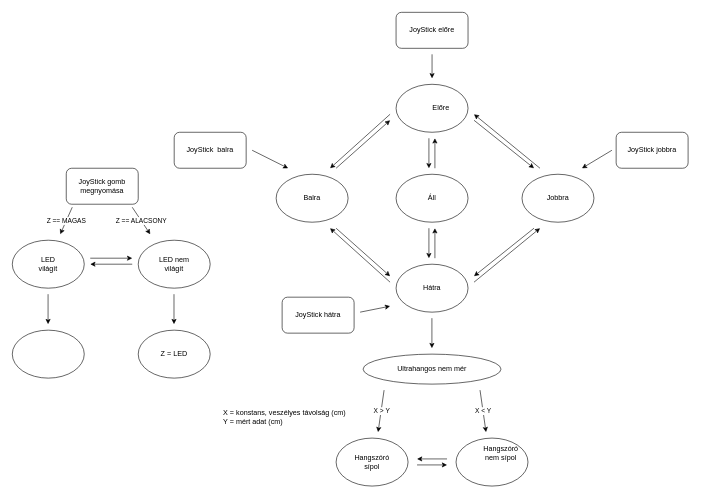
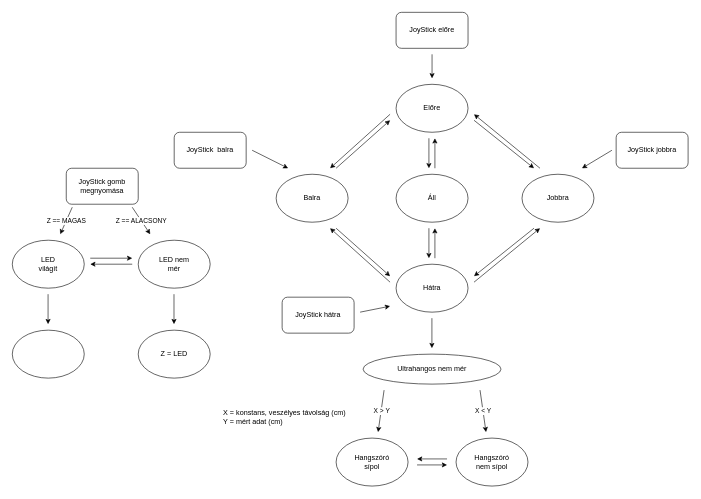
(441, 108) -> (432, 108)
(174, 264) -> (174, 264)
(501, 453) -> (492, 462)
